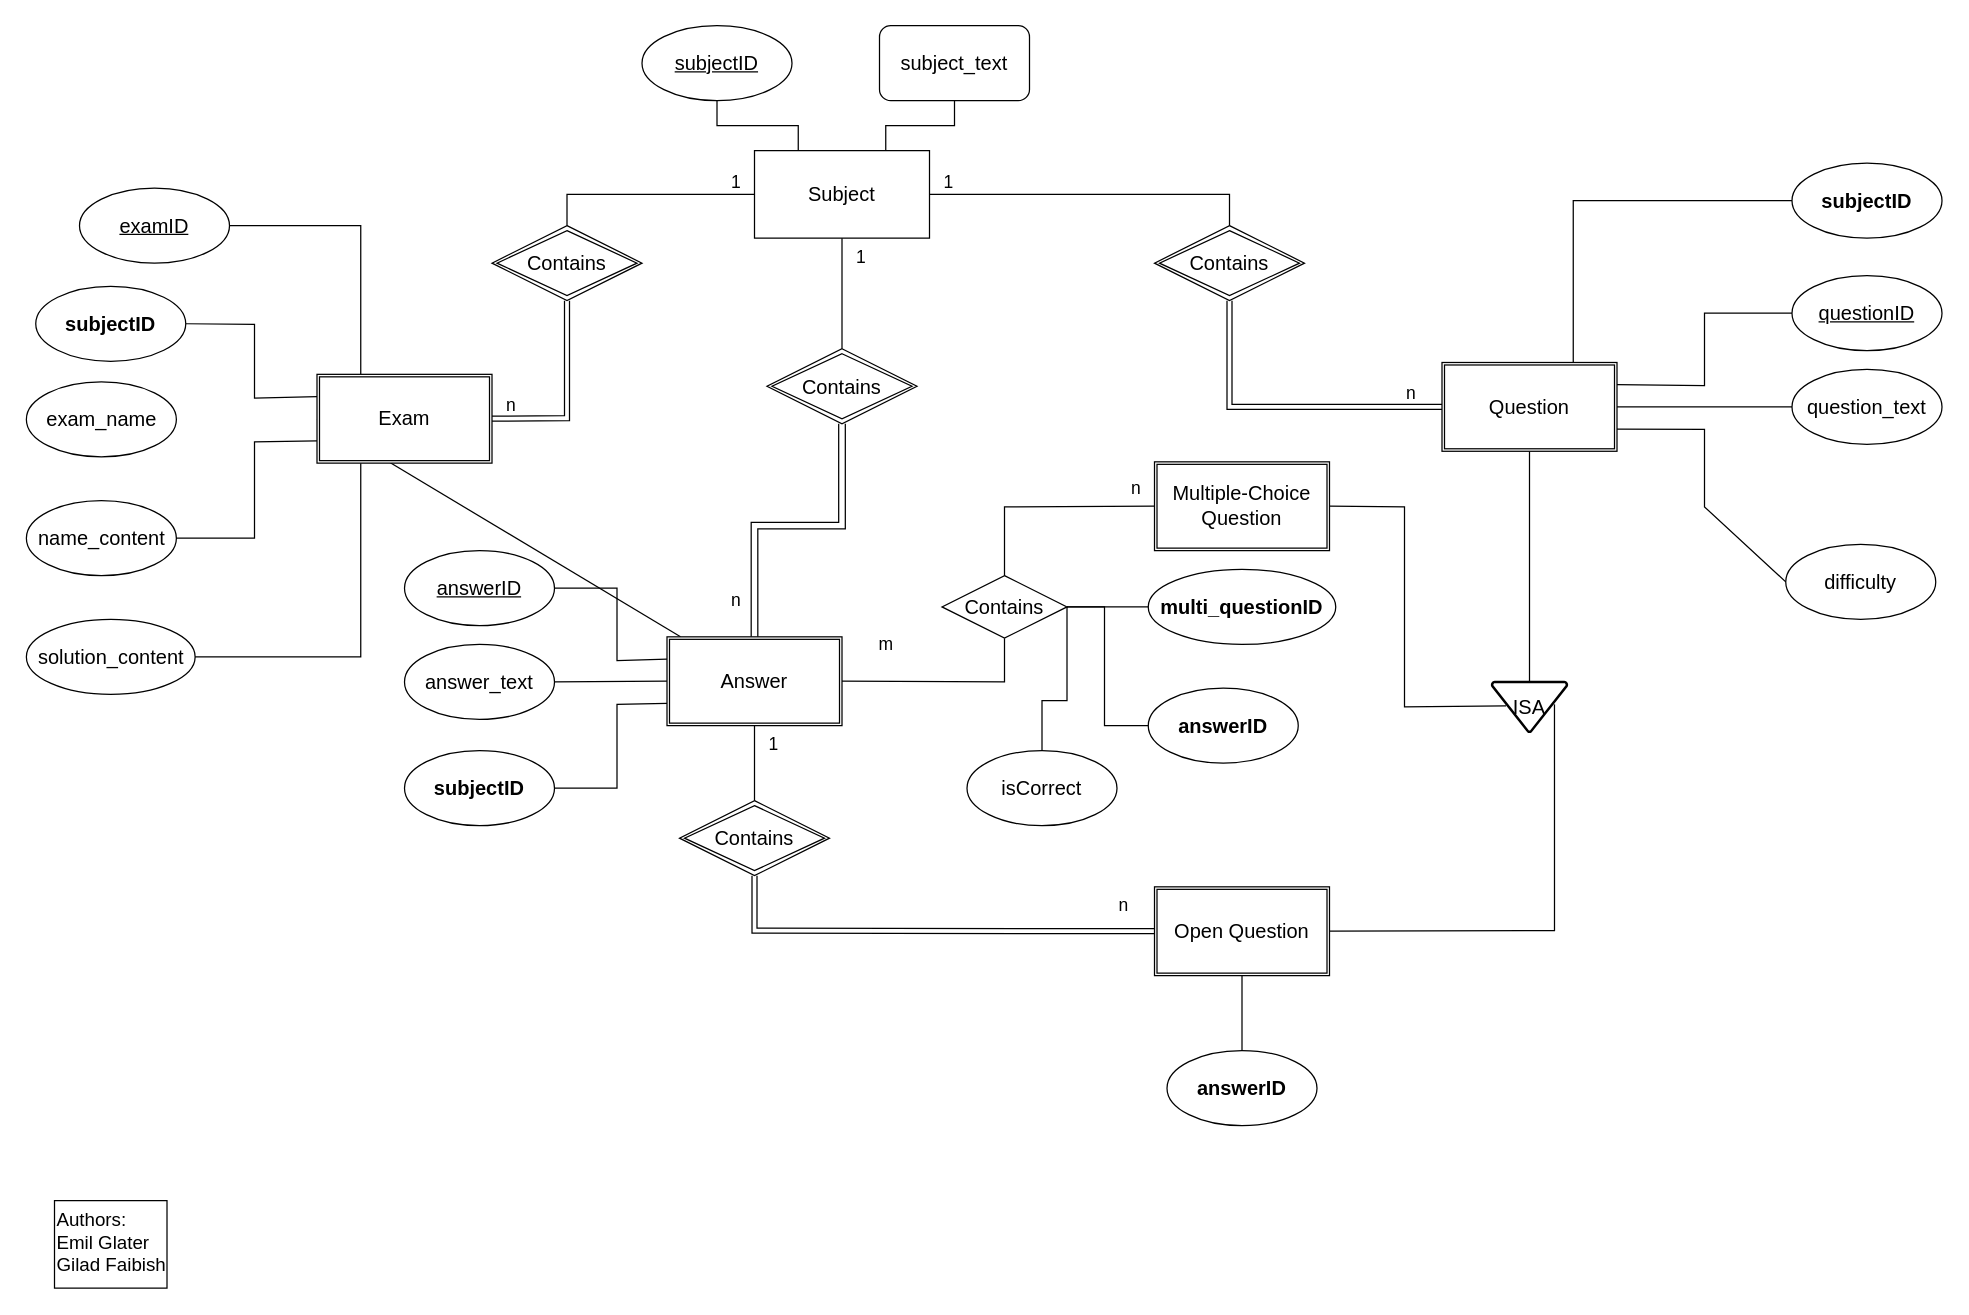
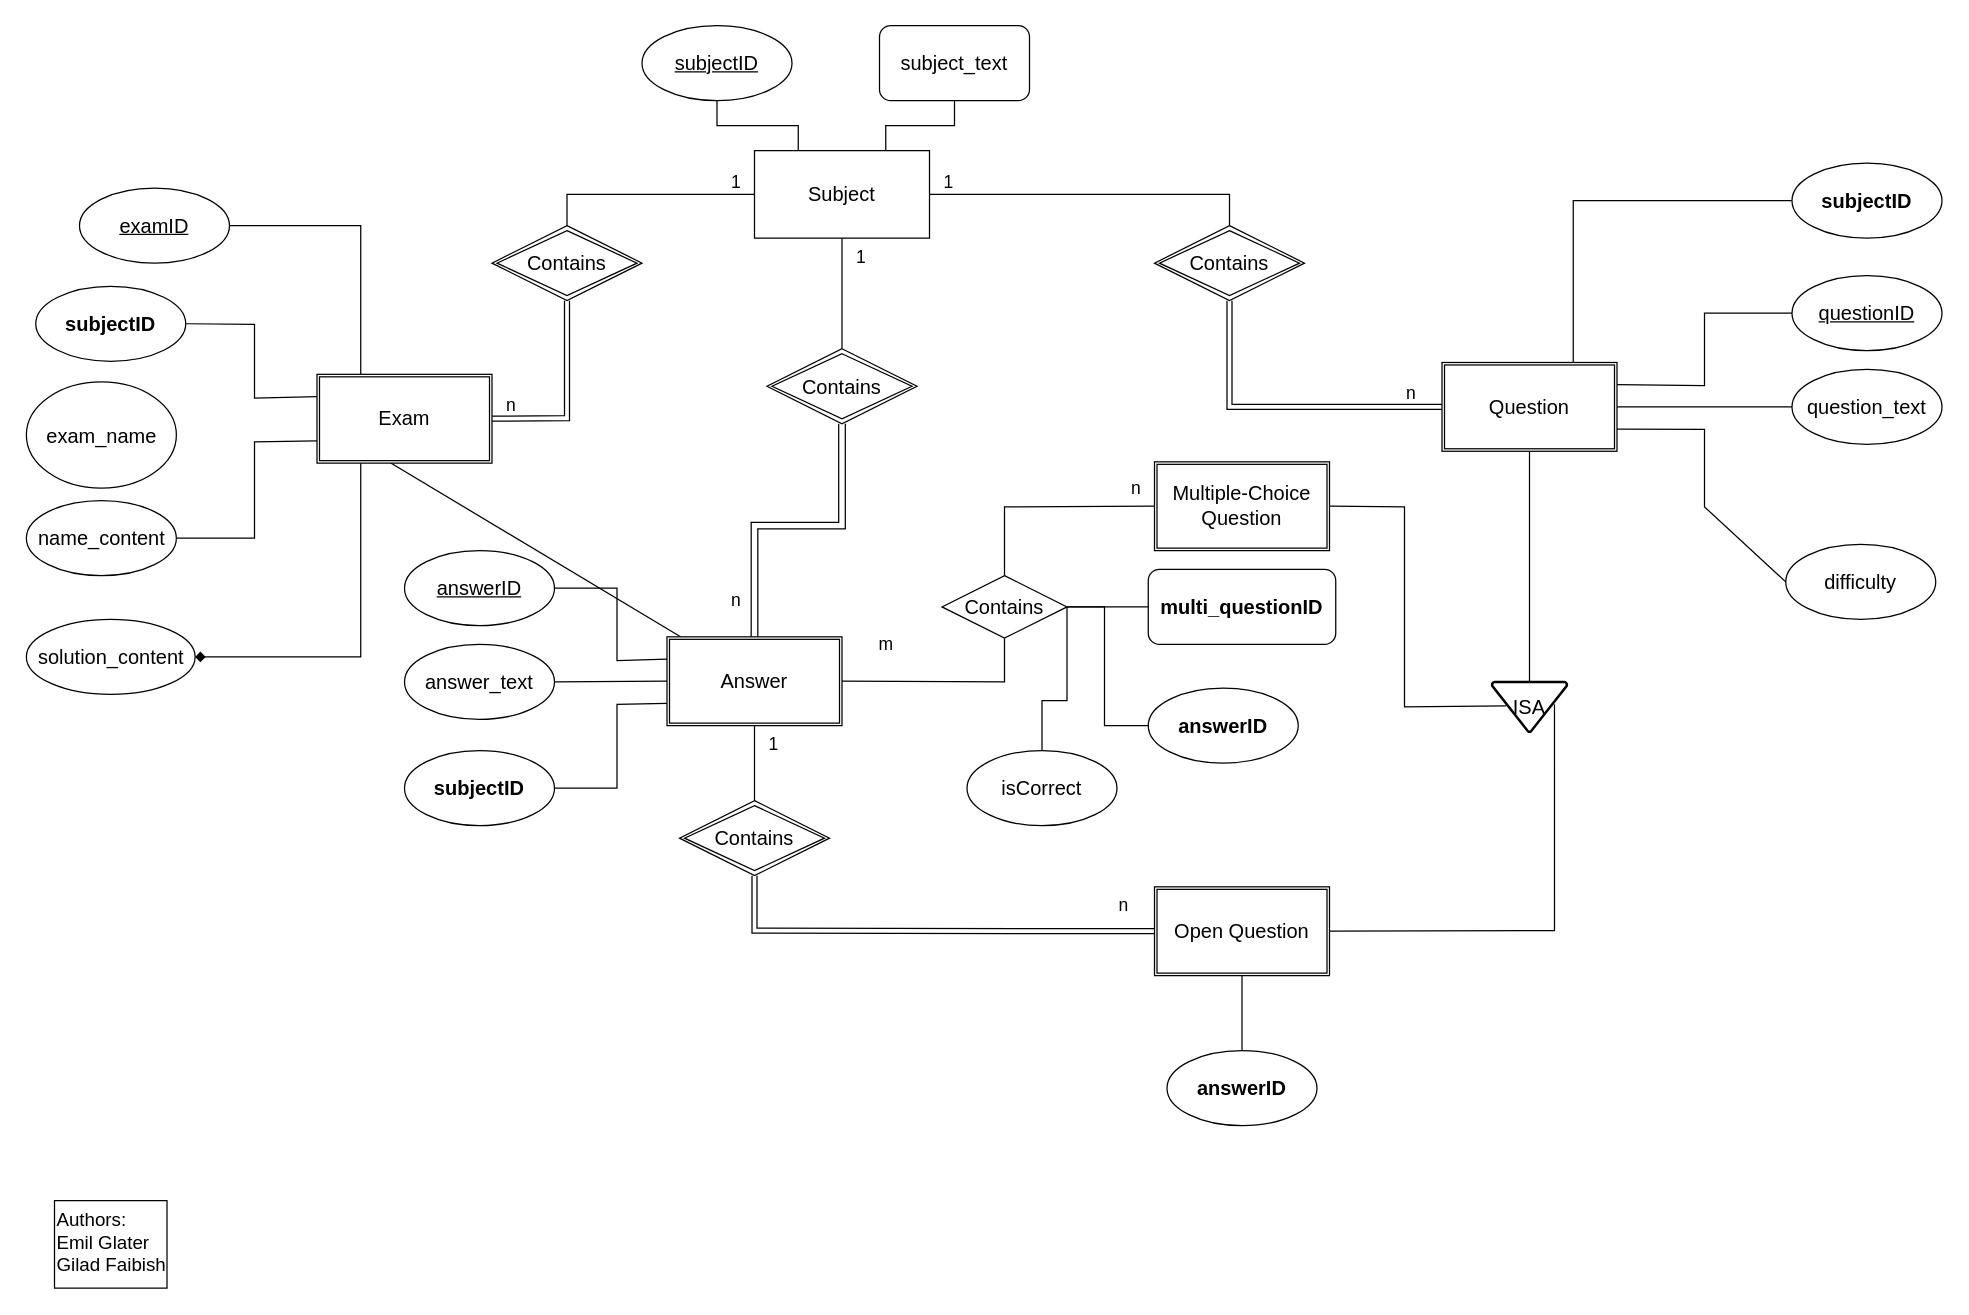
(101, 419) -> (101, 435)
(1242, 607) -> (1242, 607)
(200, 657) -> (205, 657)
